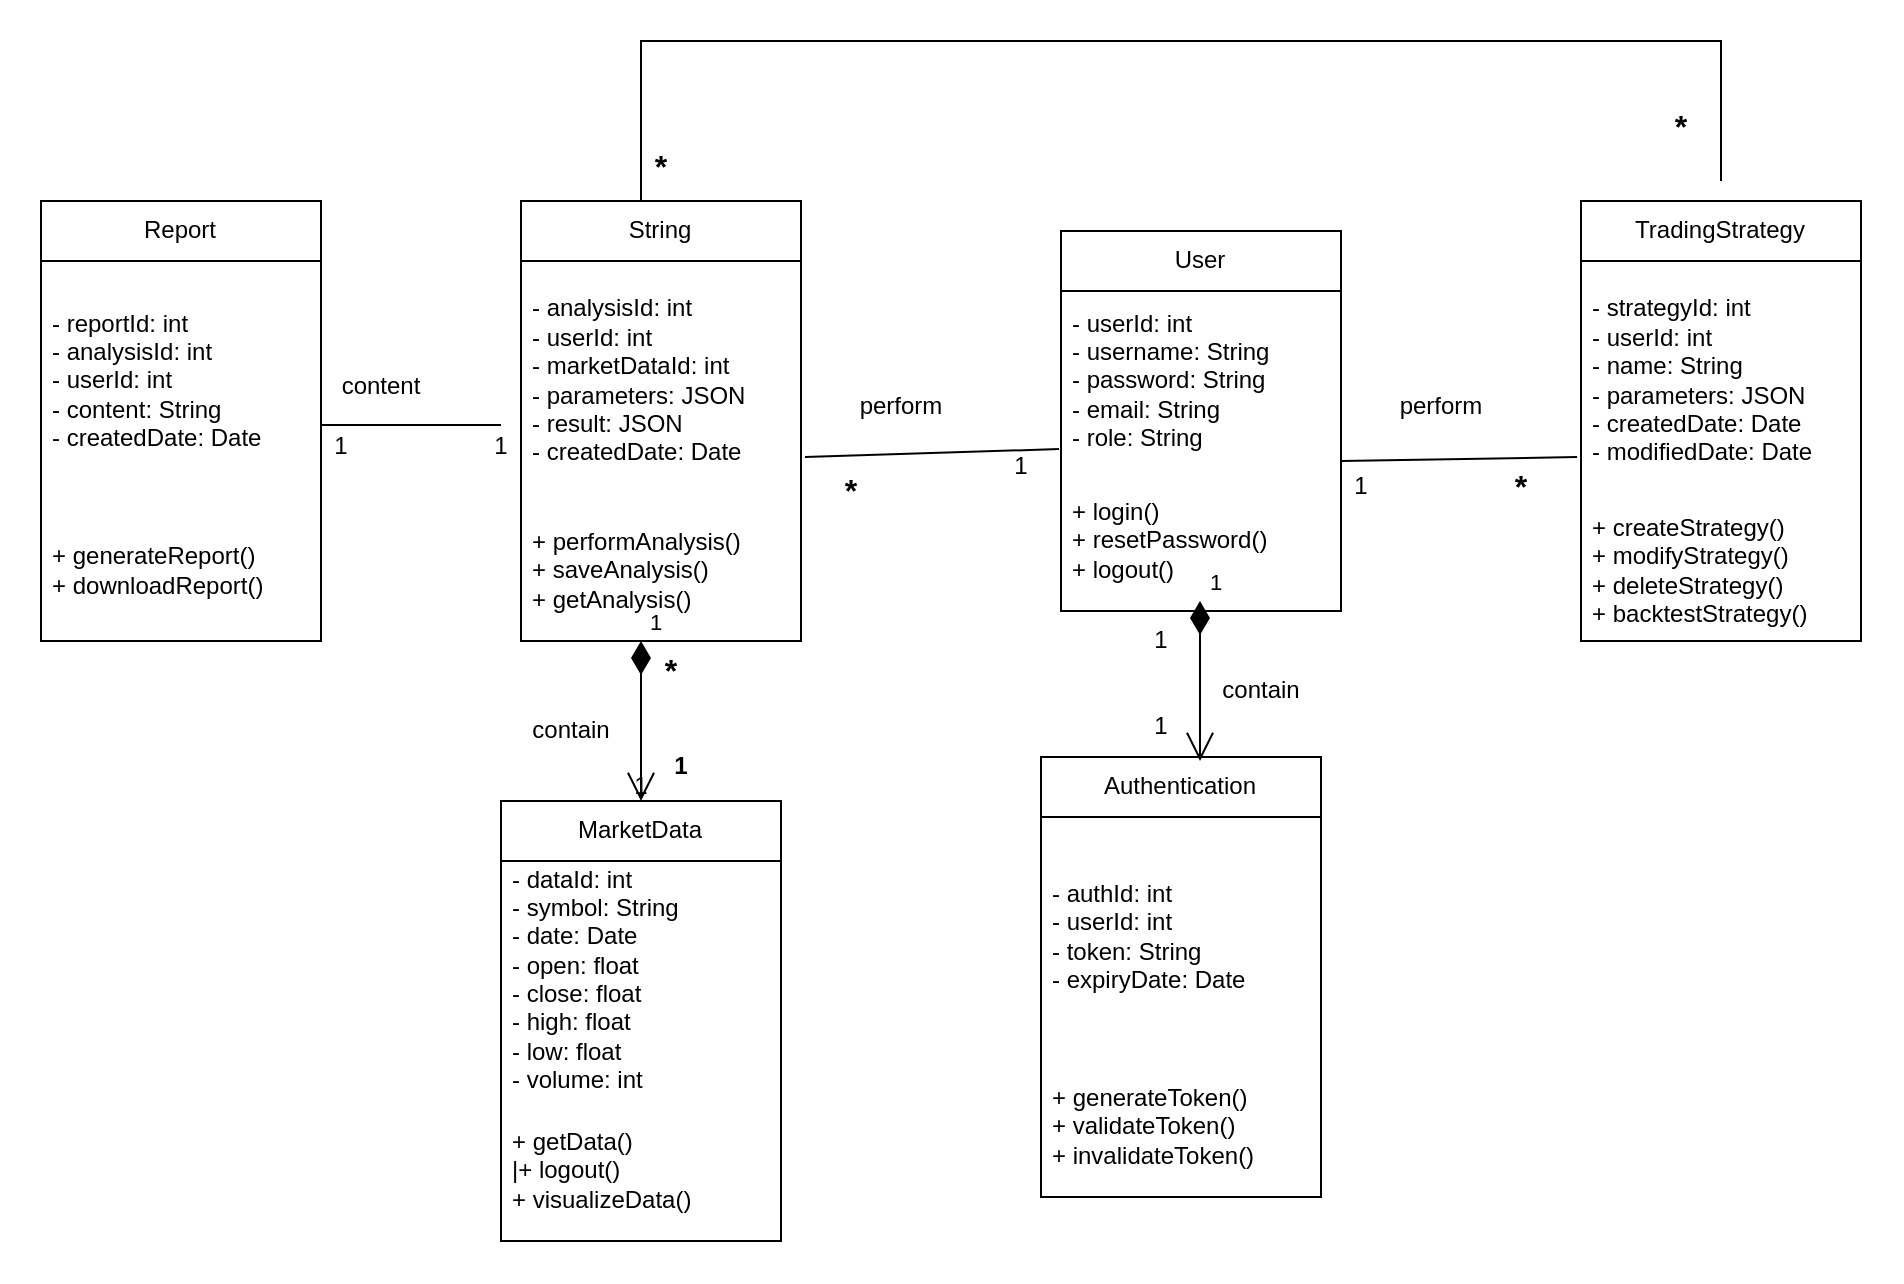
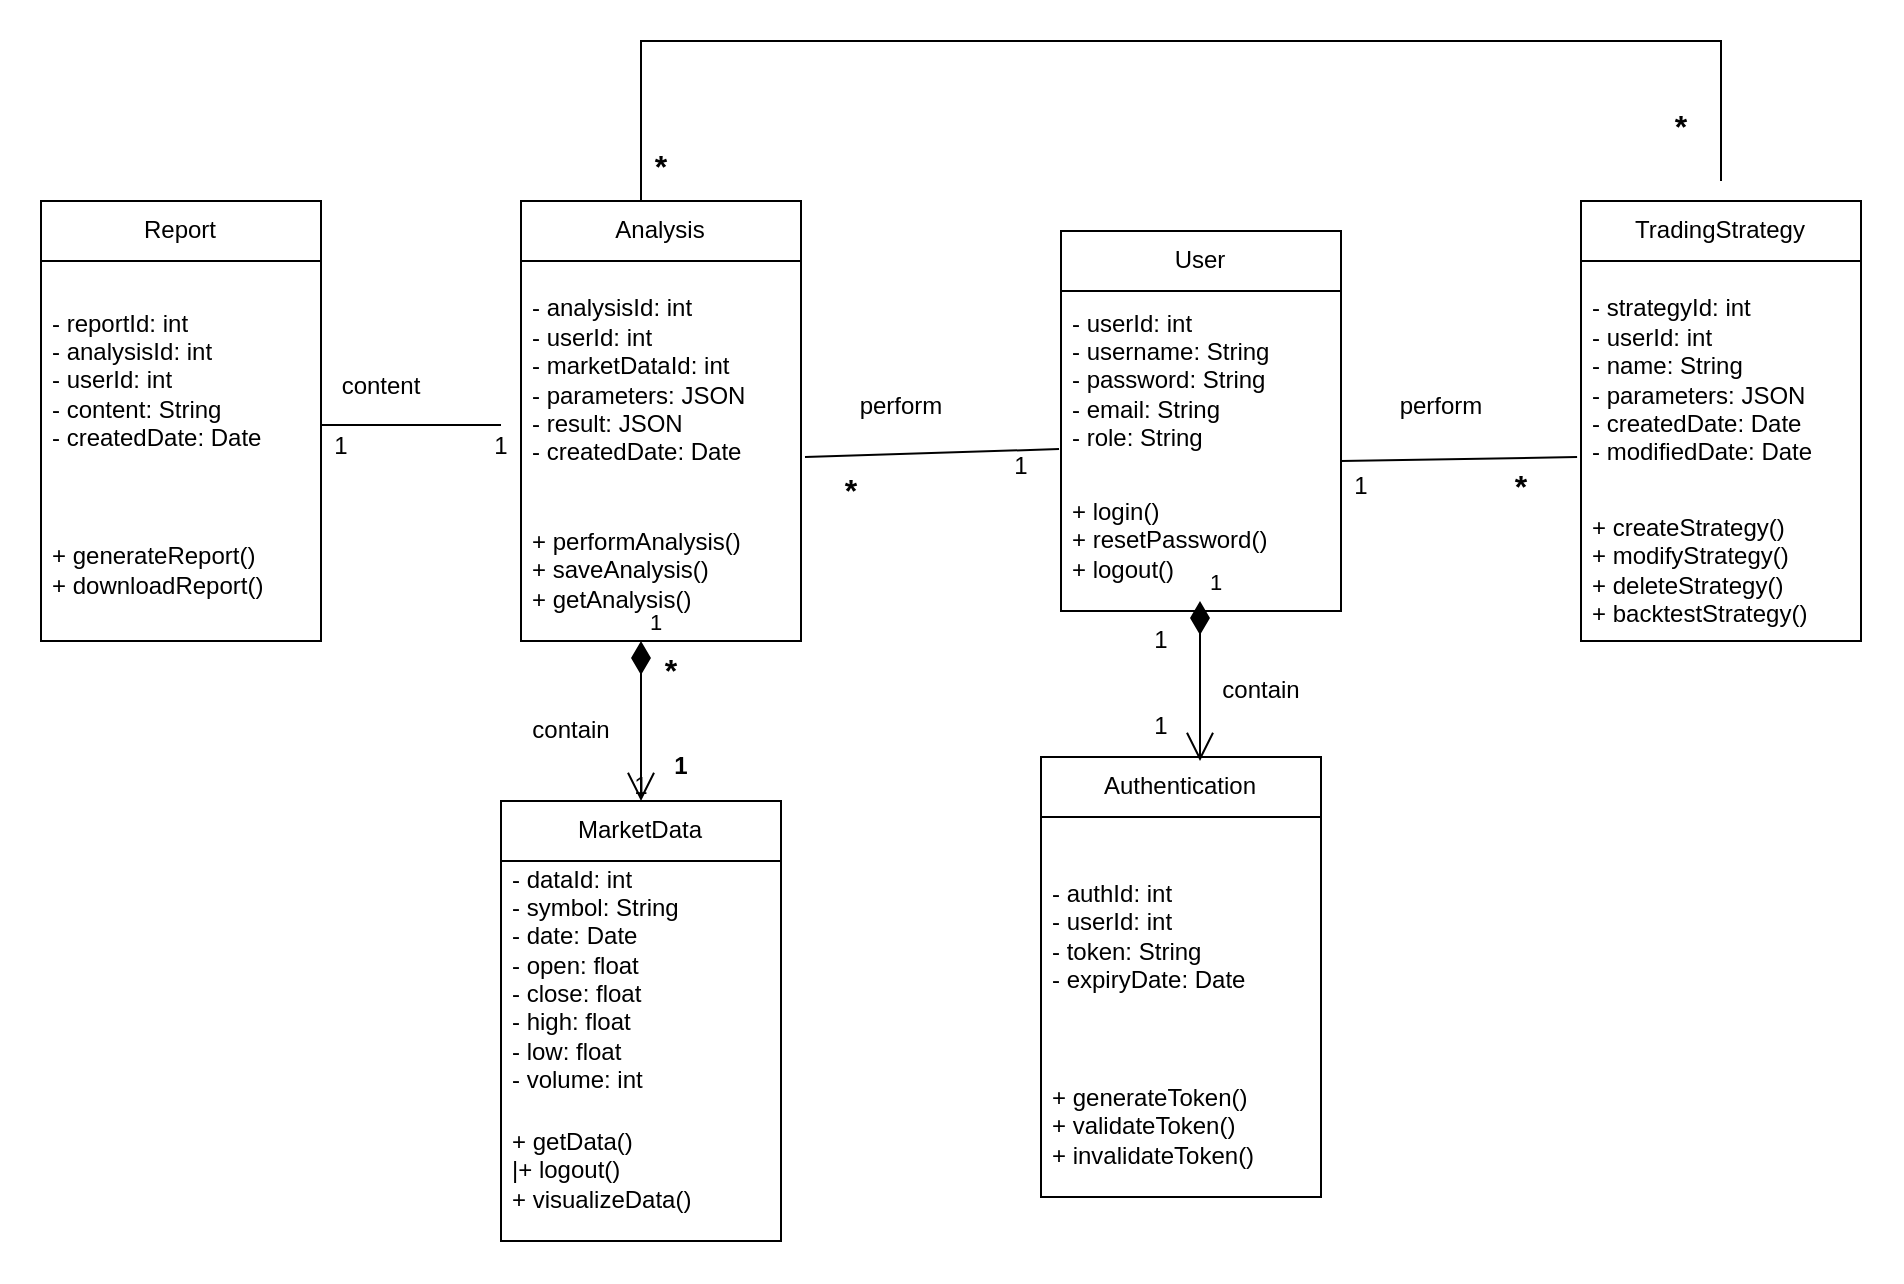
(661, 231) -> (661, 231)
